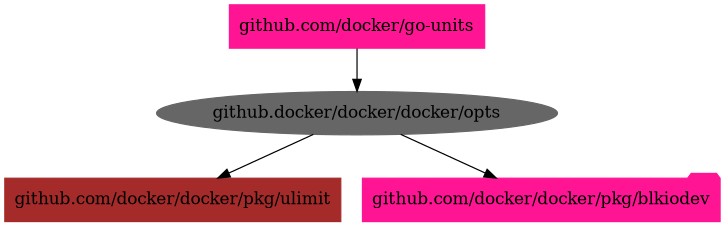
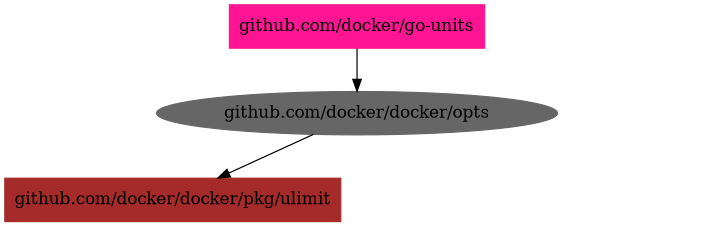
(357, 113) -> (357, 113)
(541, 200) -> none
